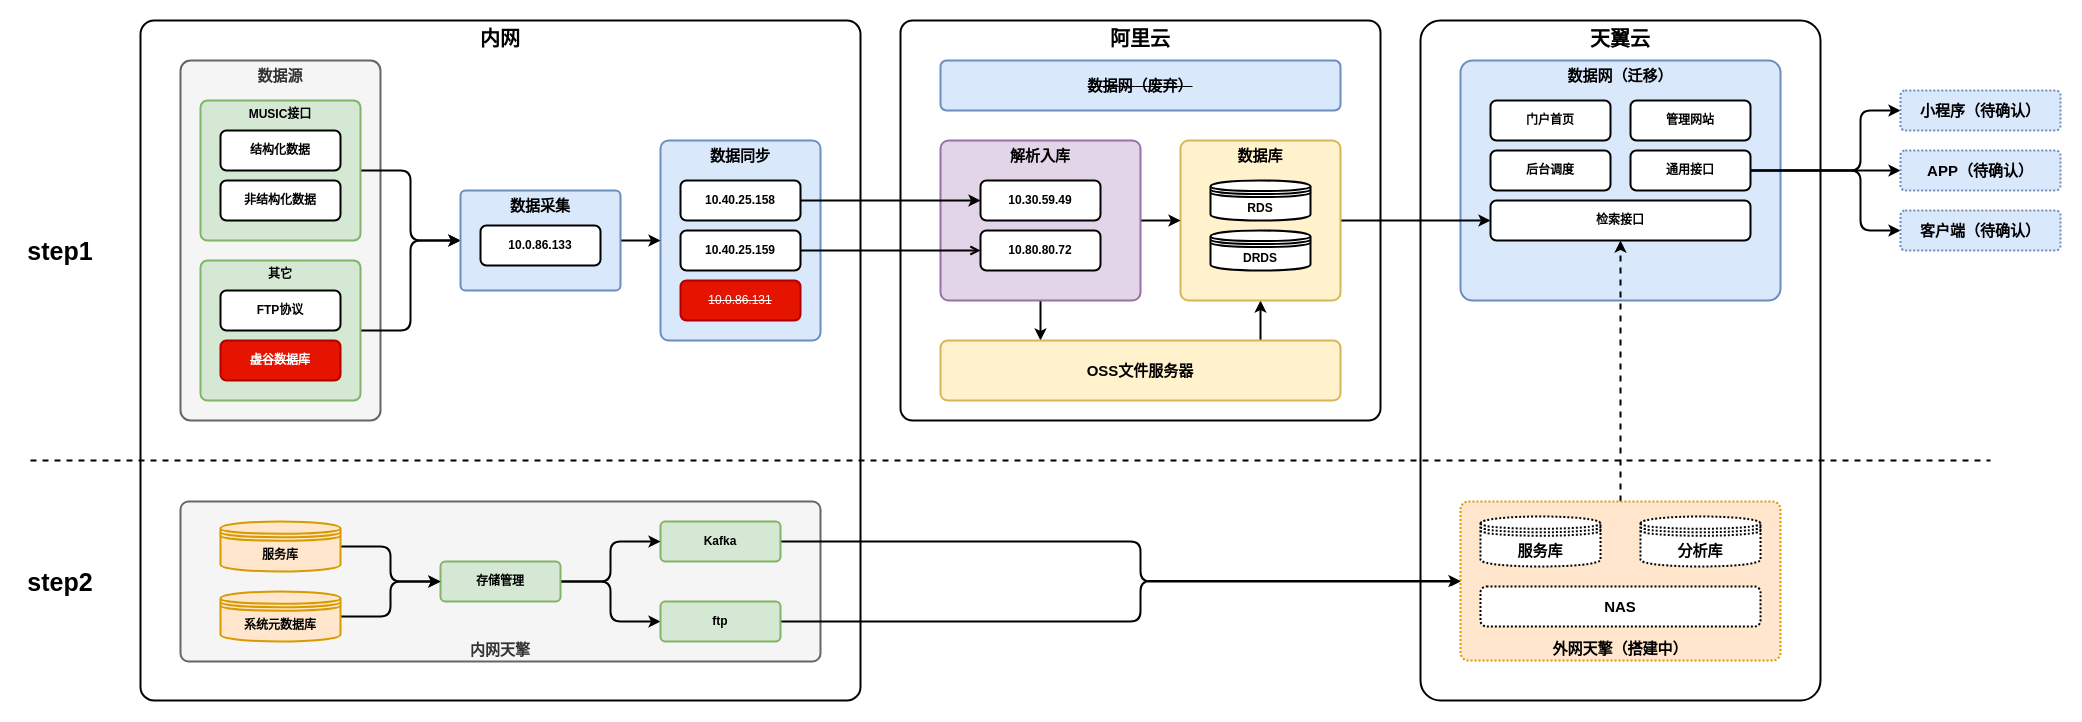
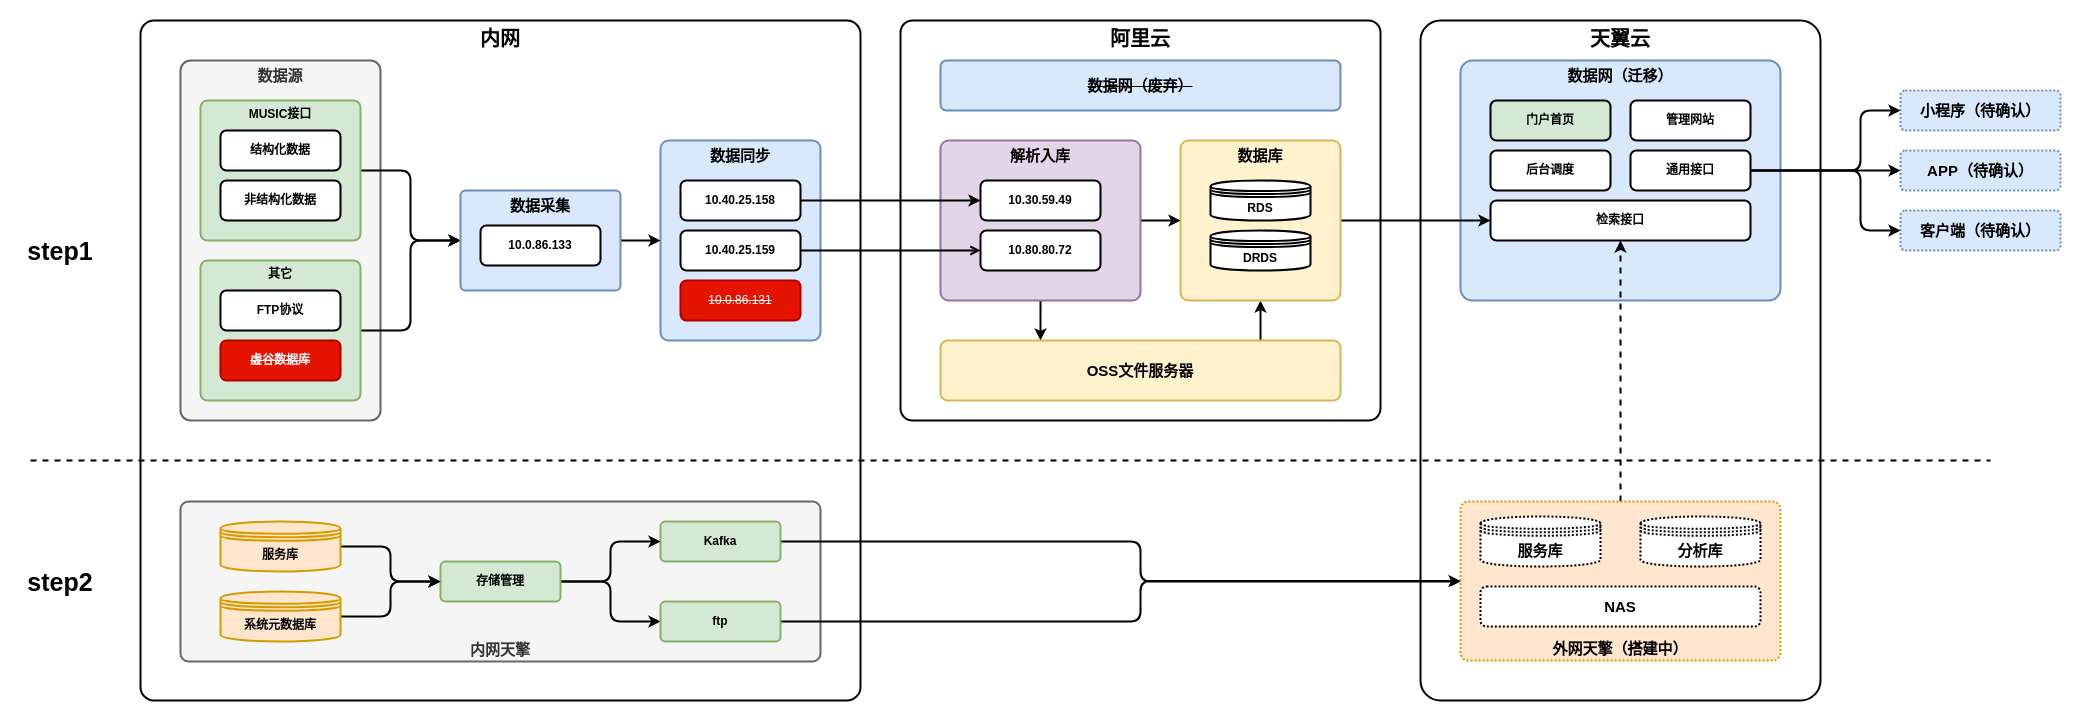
(1551, 121) -> (1551, 121)
